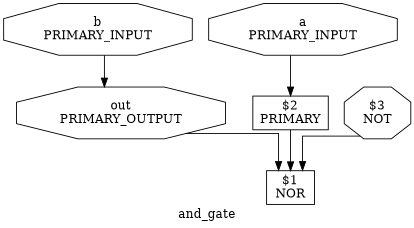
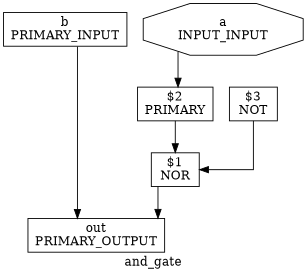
(98, 29) -> (65, 29)
(303, 29) -> (223, 29)
(121, 113) -> (96, 235)
(378, 113) -> (253, 104)
(246, 133) -> (158, 198)
